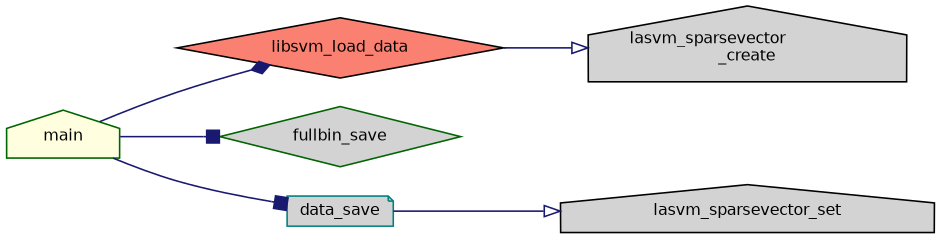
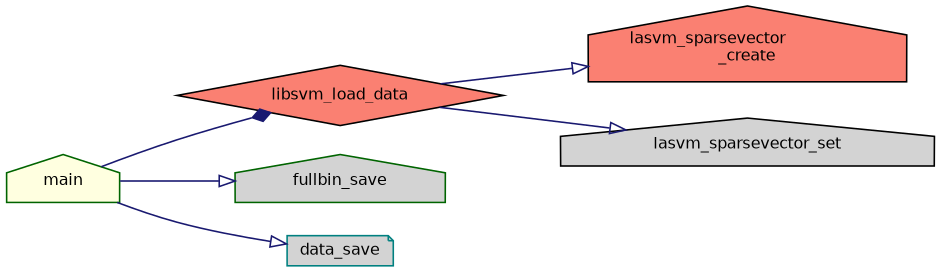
(747, 48) -> (747, 48)
(162, 137) -> (170, 181)
(340, 137) -> (340, 181)
(191, 185) -> (193, 226)
(468, 211) -> (525, 118)
